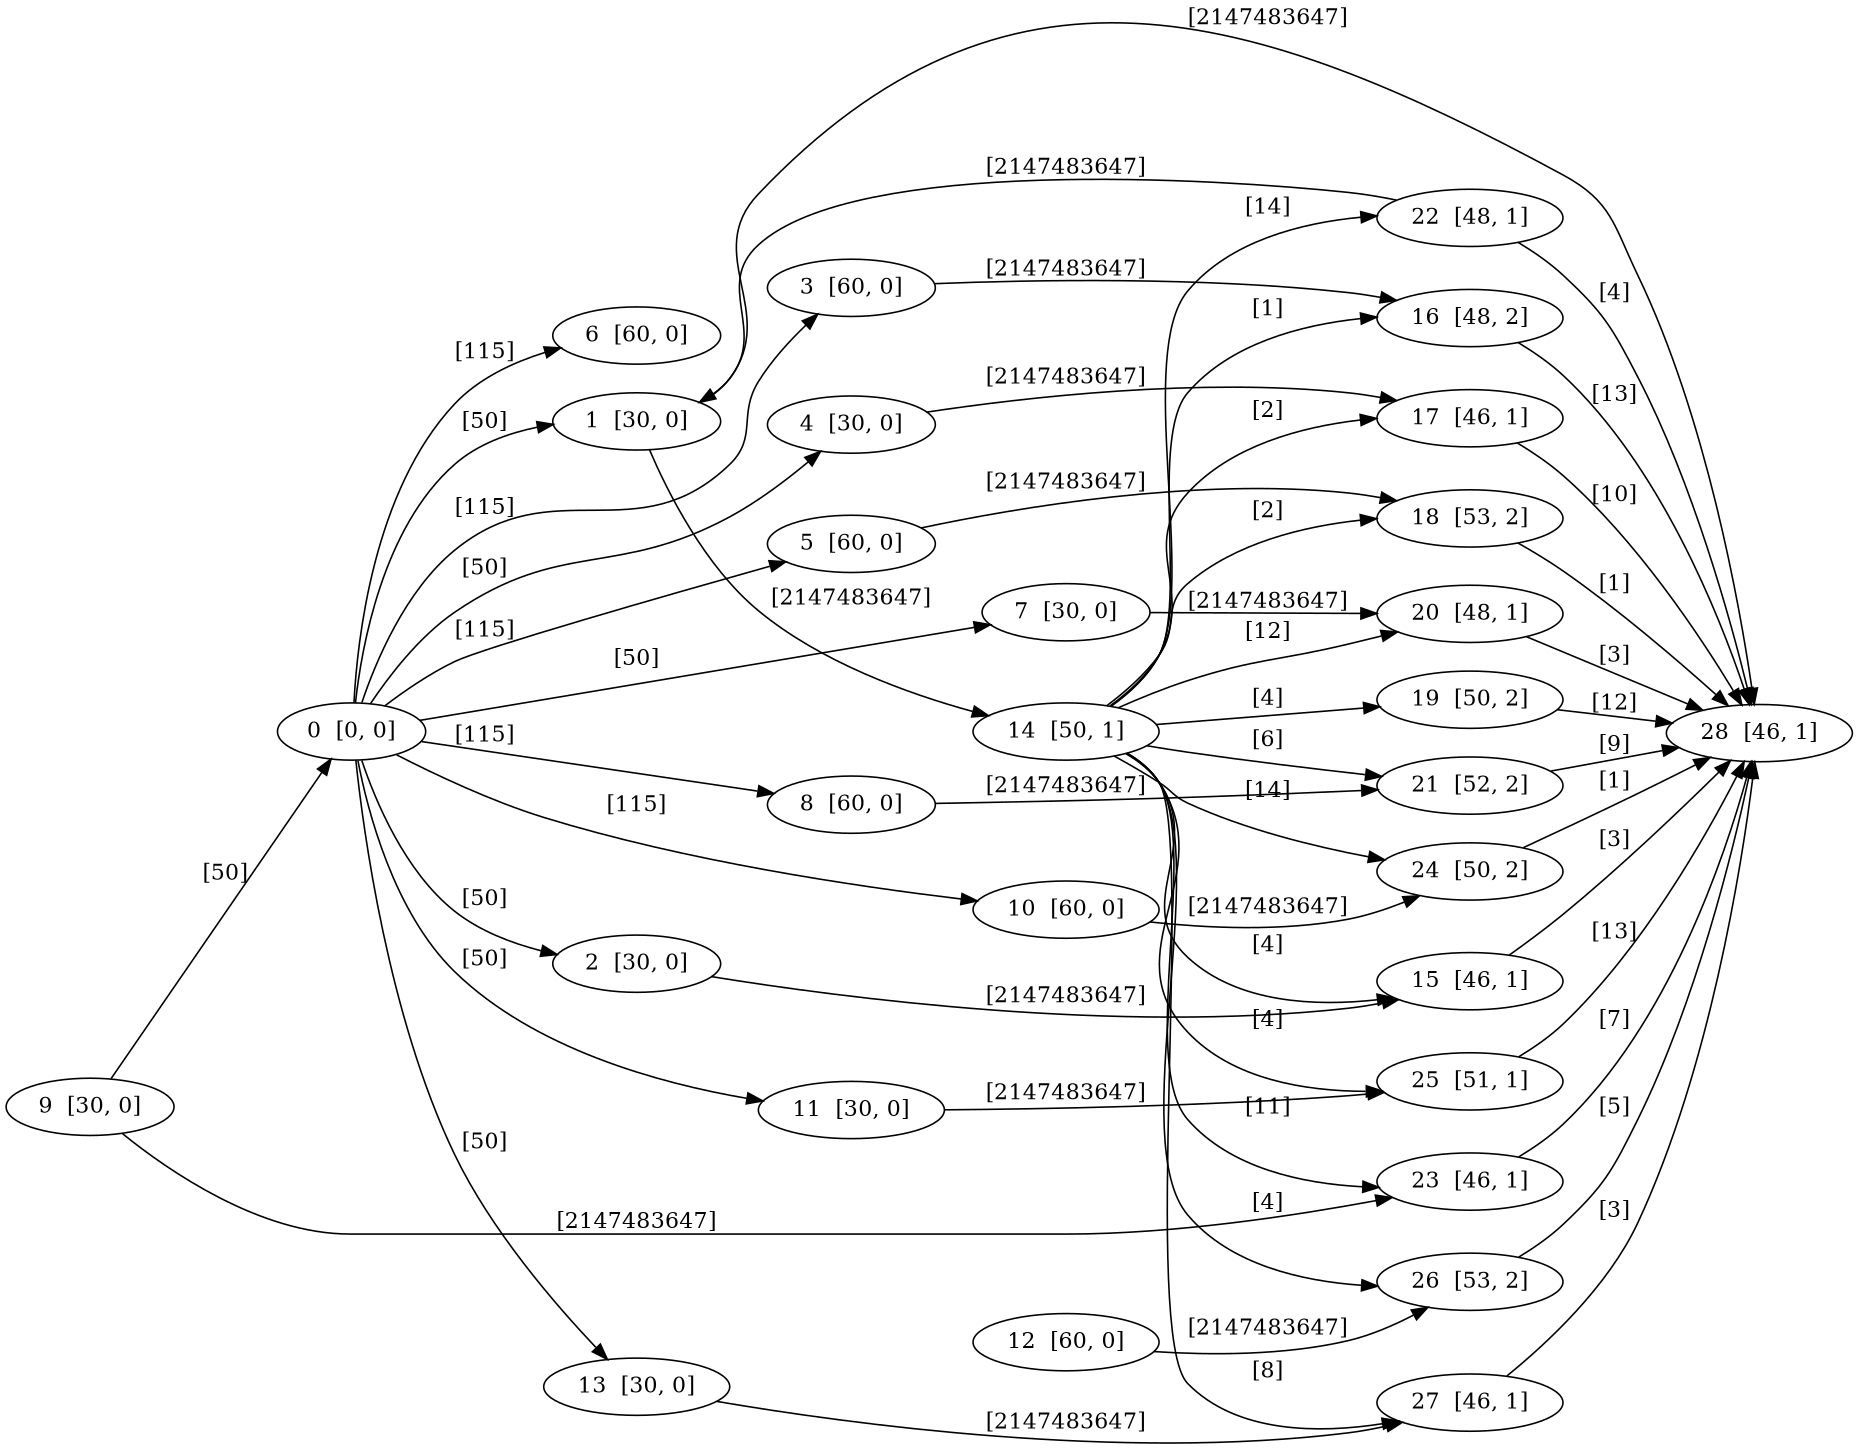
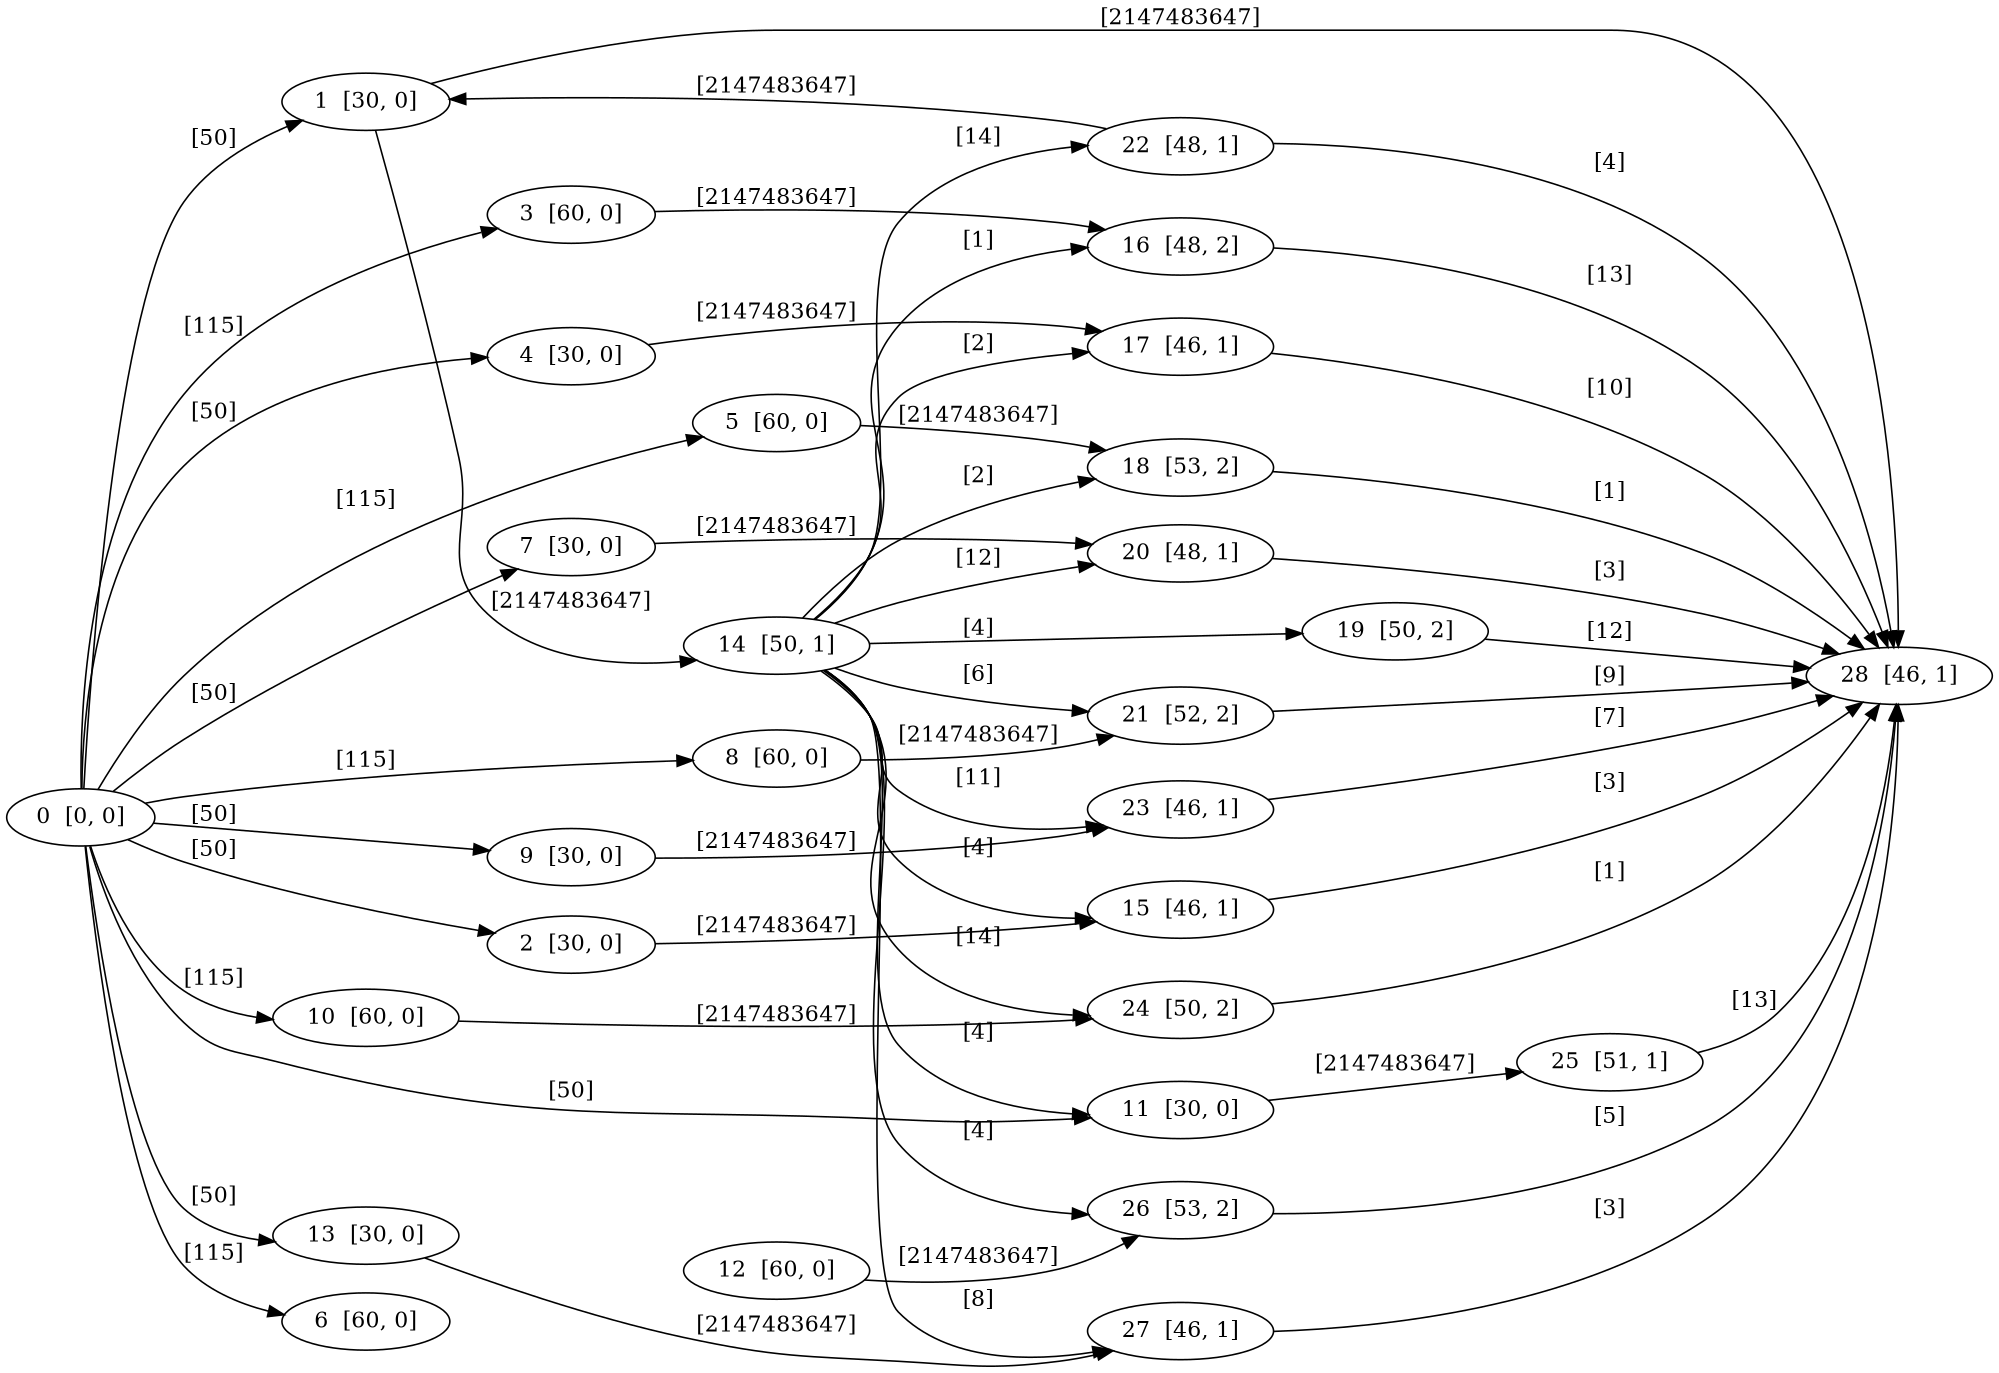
(217, 925) -> (313, 836)
(1160, 970) -> (898, 1045)
